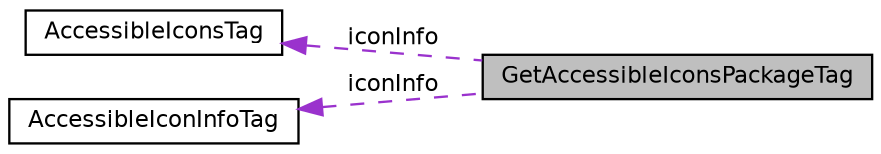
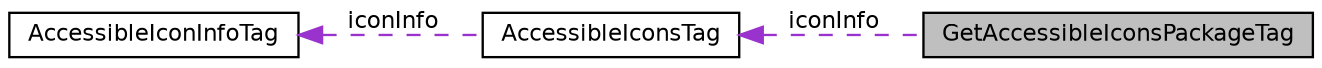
(402, 100) -> (402, 35)
